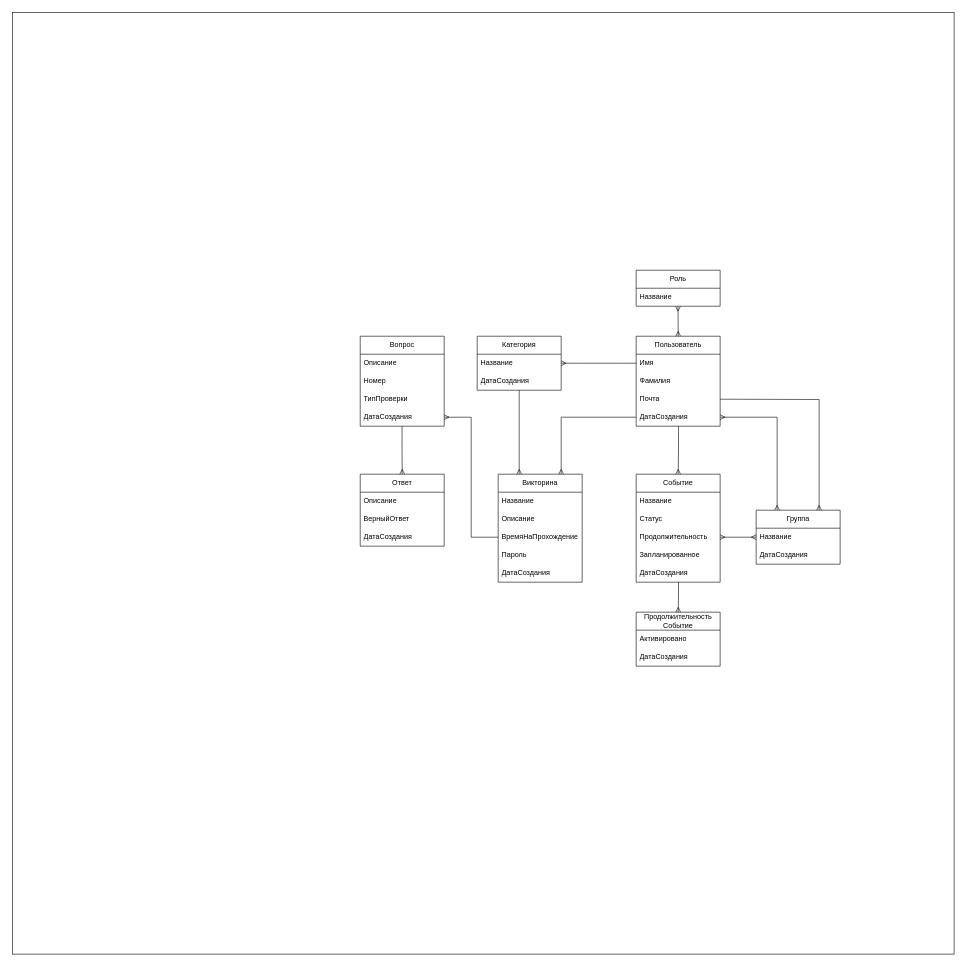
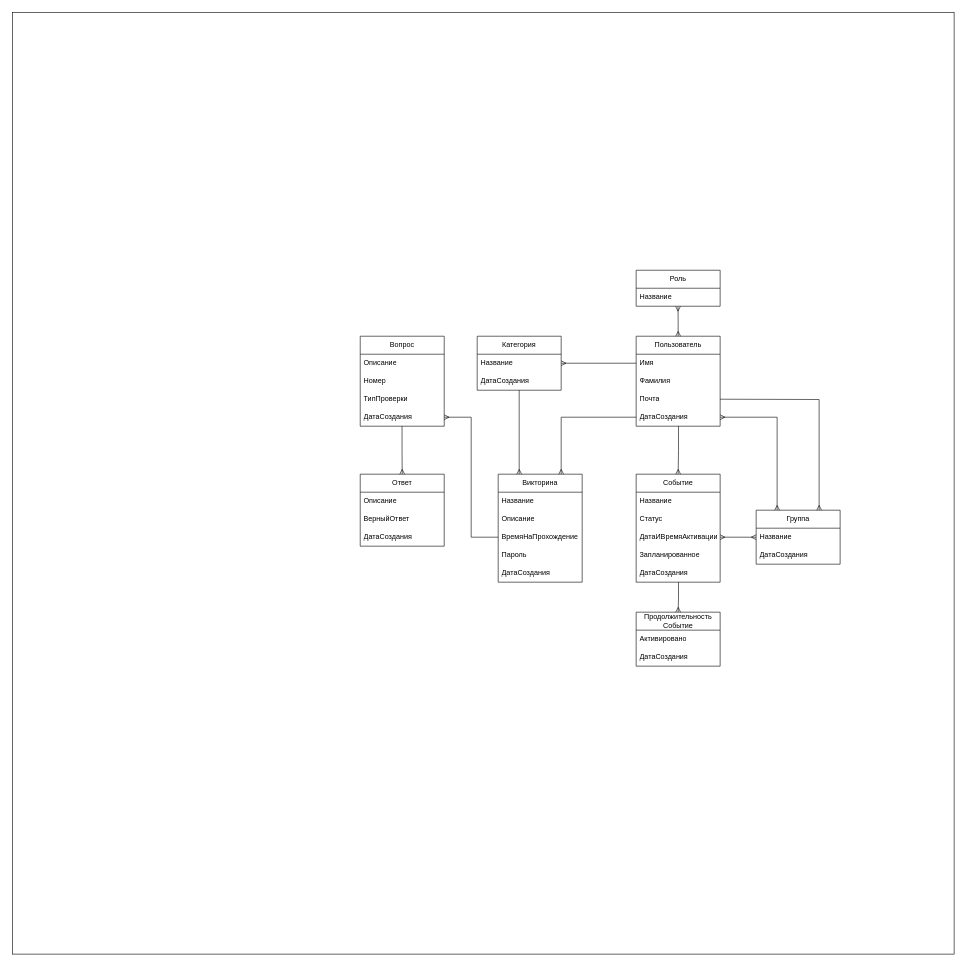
(674, 537) -> (678, 537)
